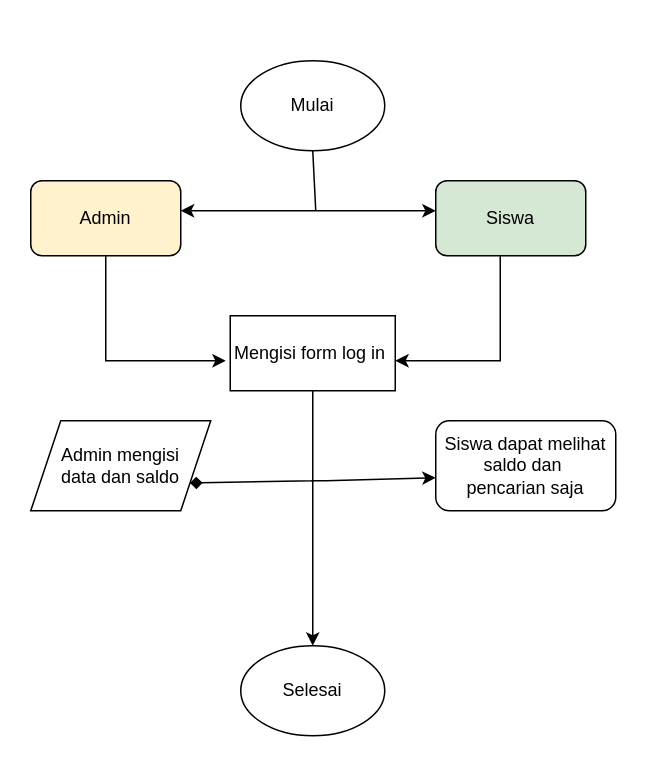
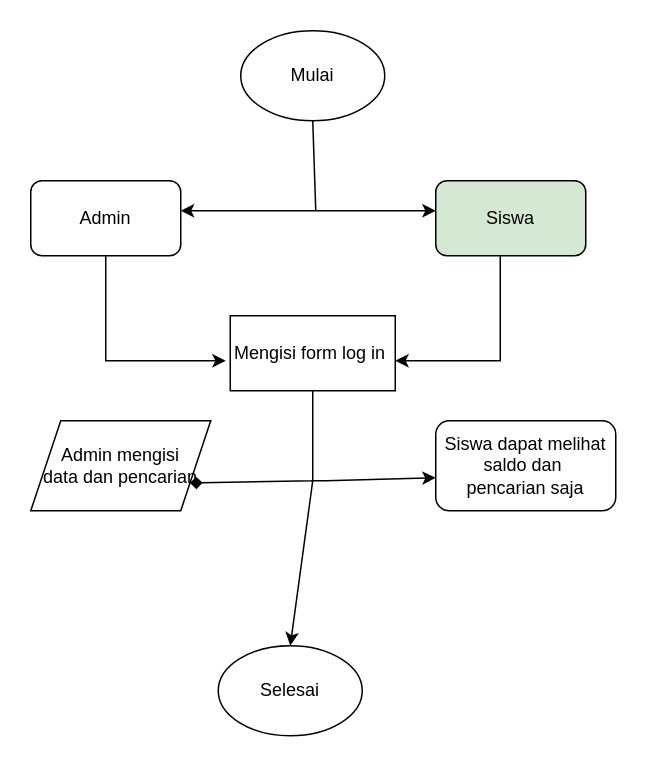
(313, 106) -> (313, 76)
(106, 218) -> (106, 218)
(121, 466) -> (121, 466)
(313, 691) -> (290, 691)
